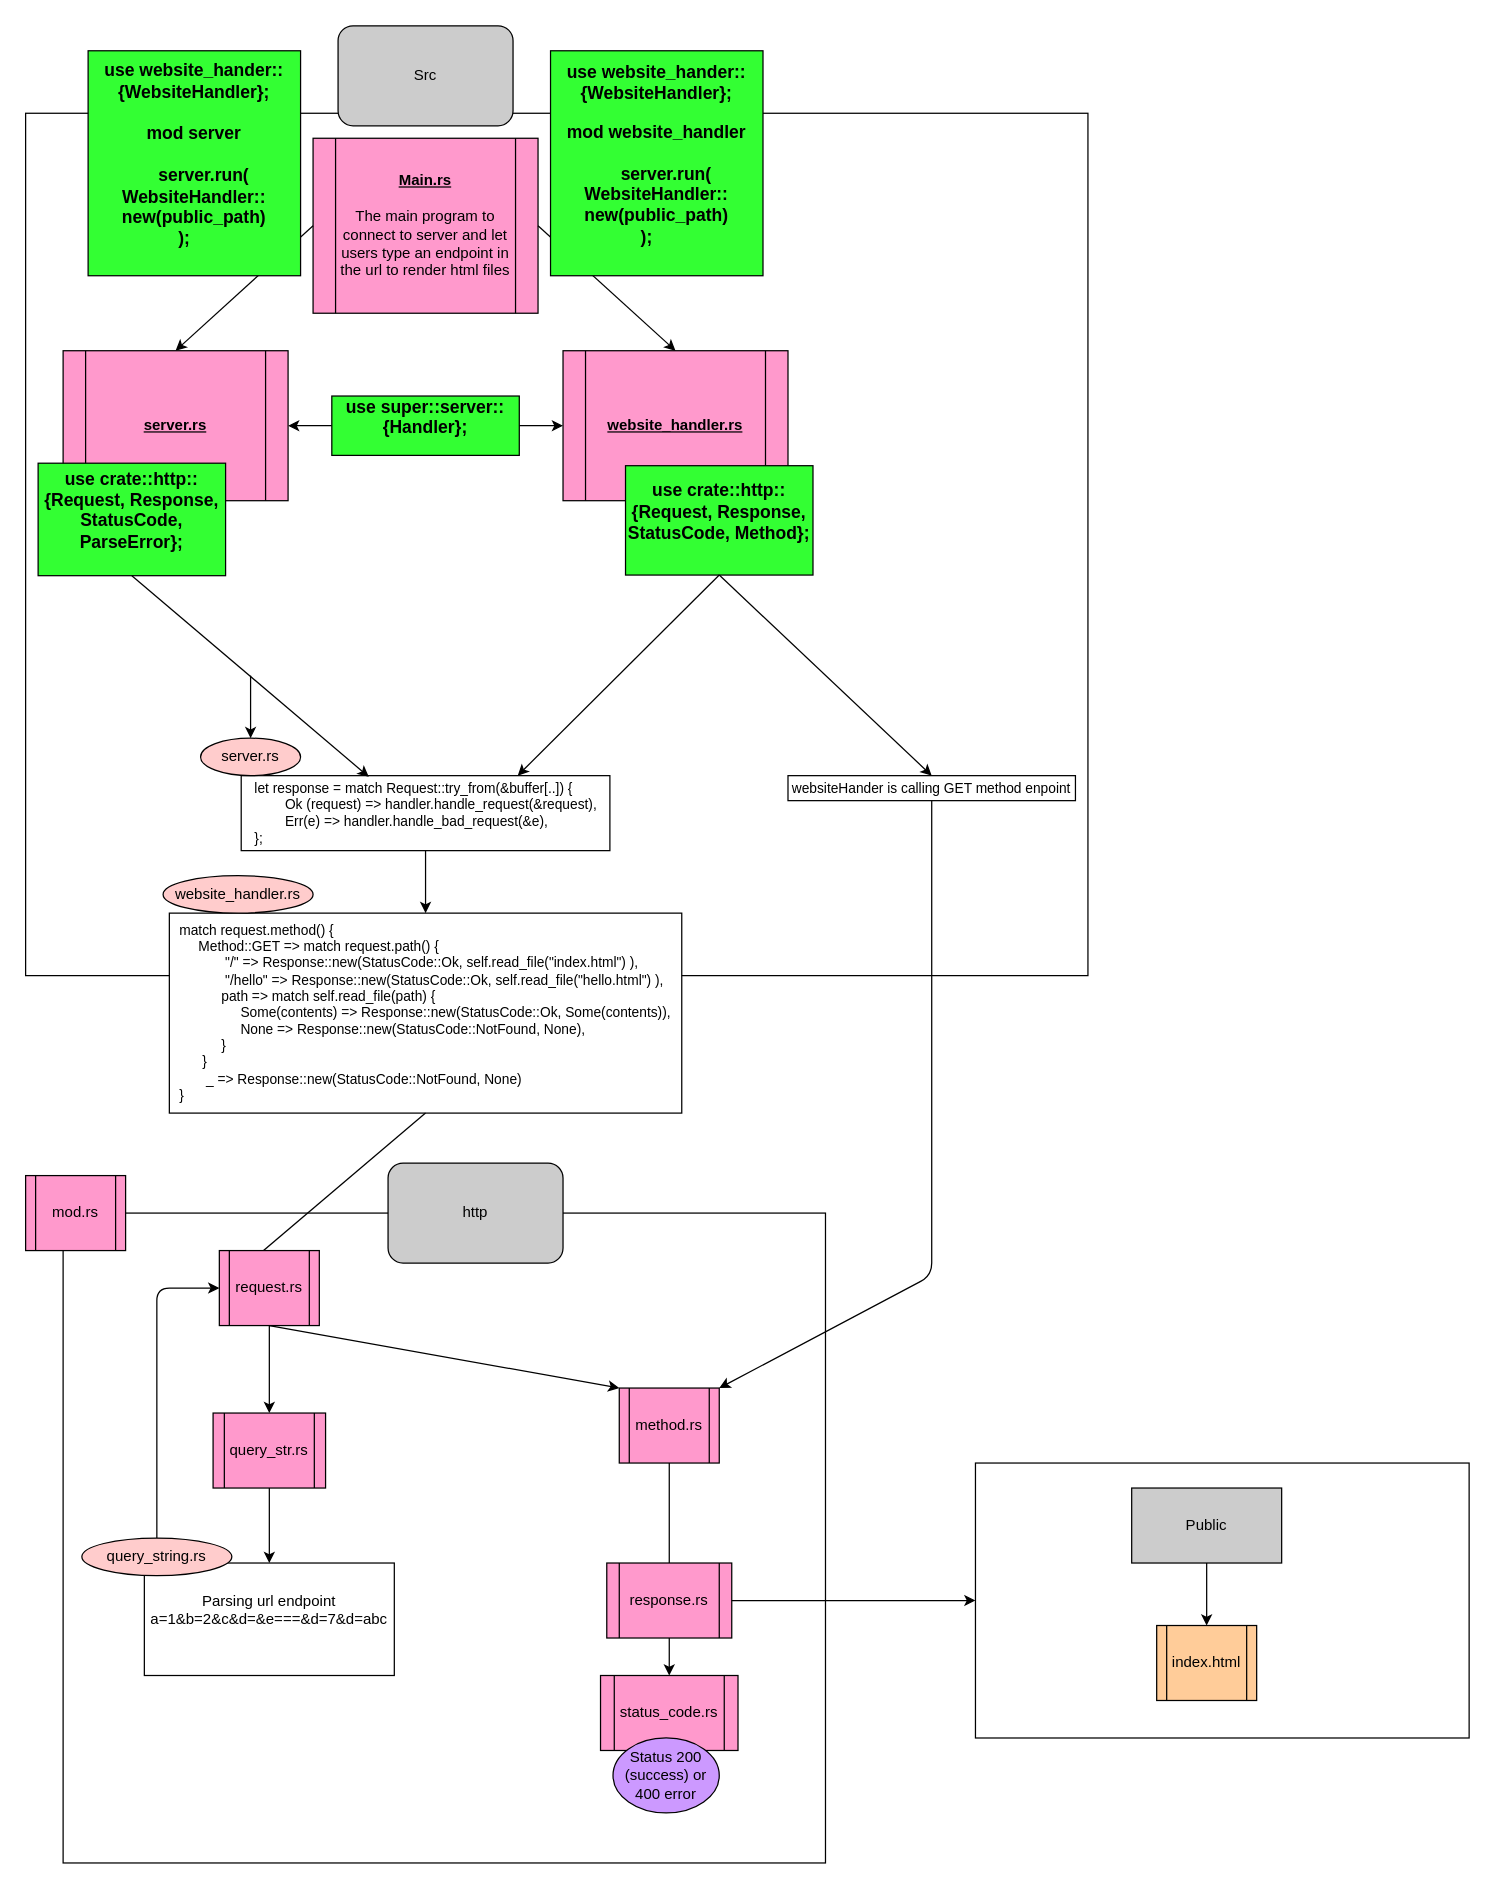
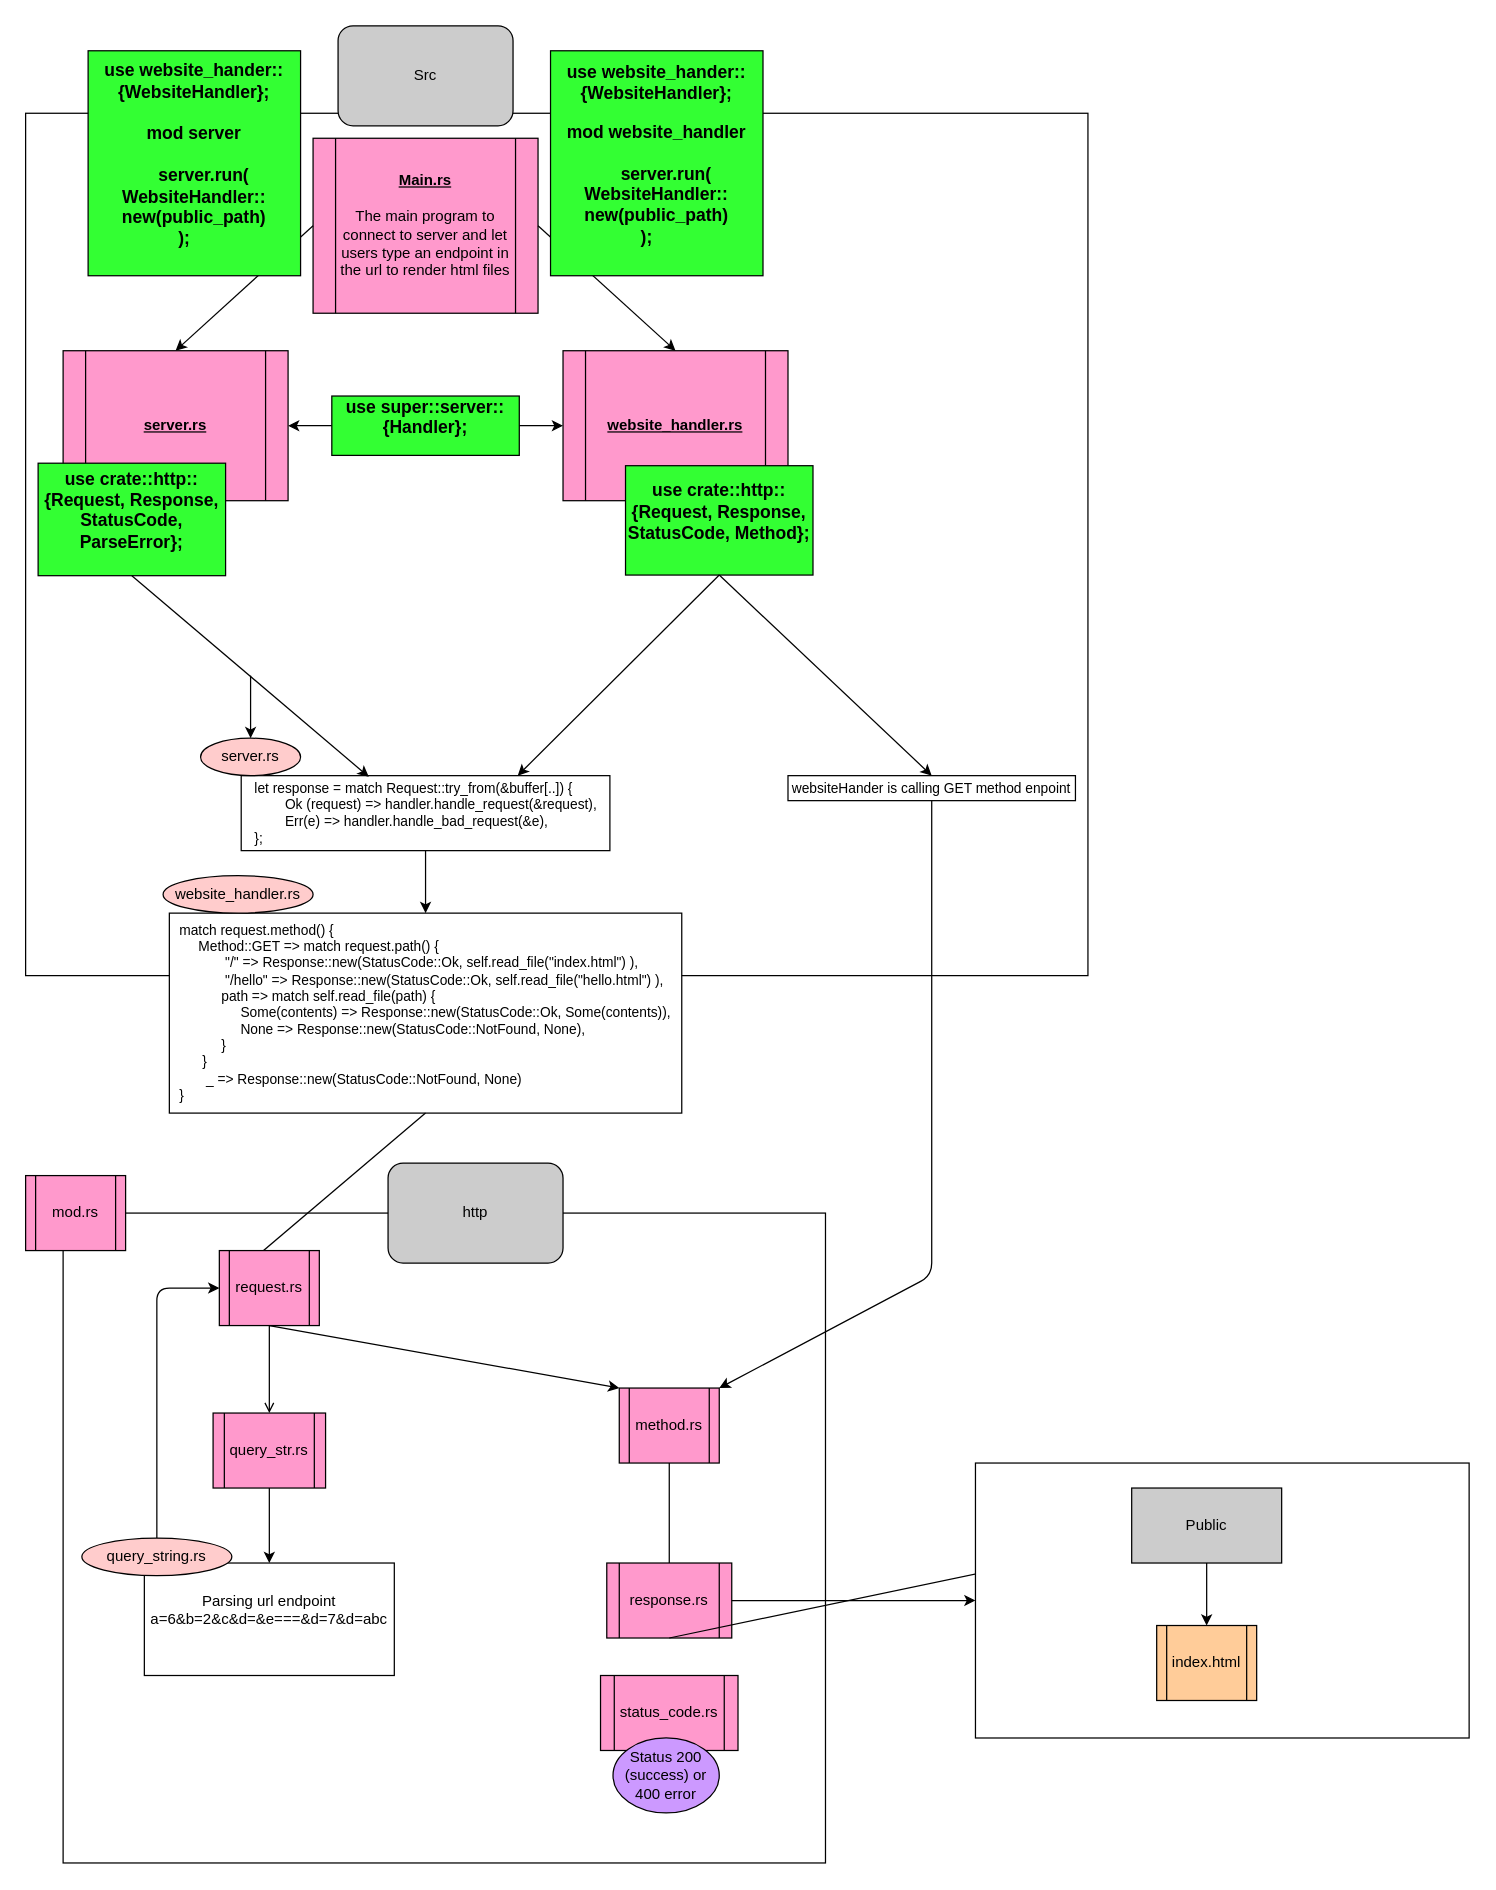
(269, 1403) -> (269, 1405)
(269, 1619) -> (269, 1619)
(669, 1652) -> (754, 1620)
